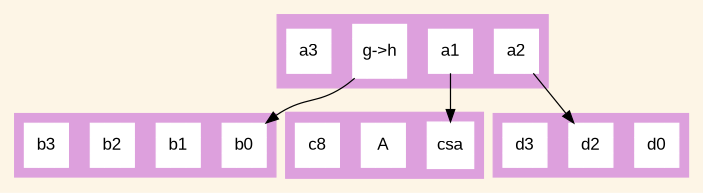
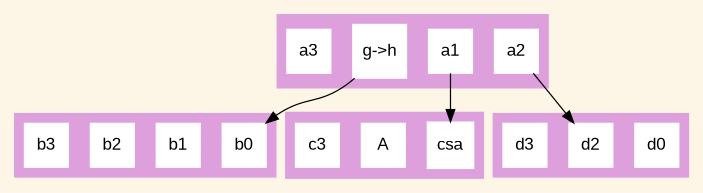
(317, 145) -> (317, 145)
